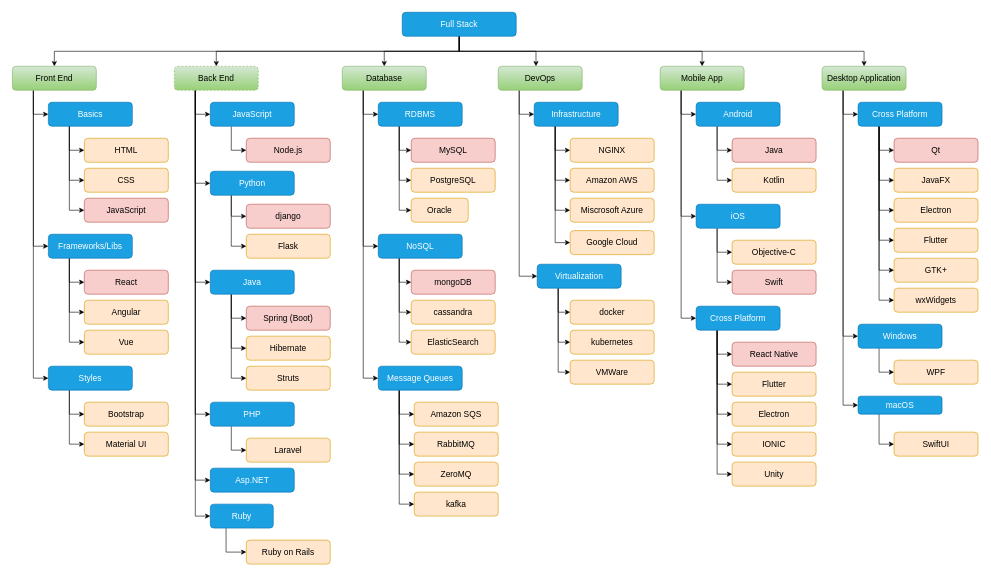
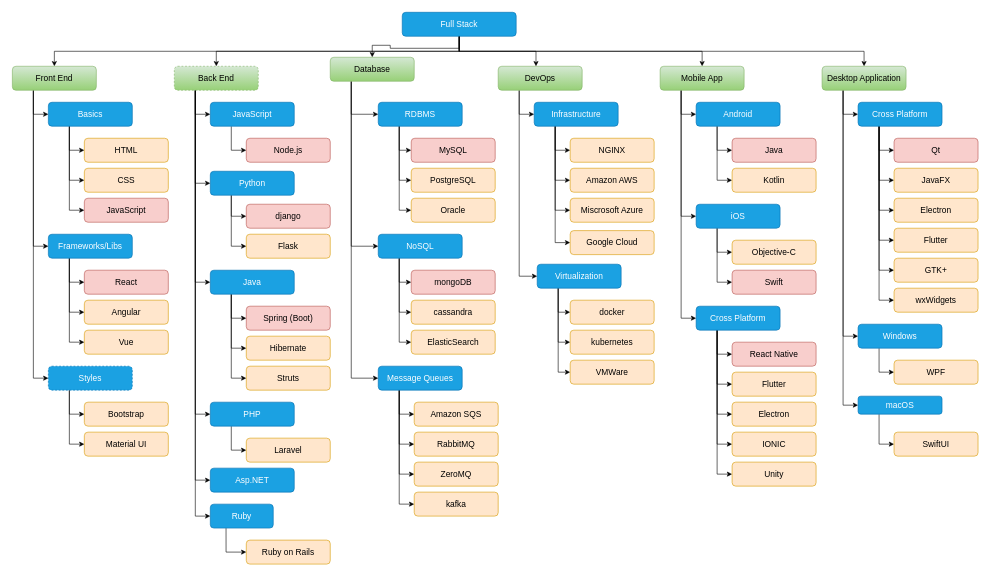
(384, 78) -> (372, 69)
(440, 210) -> (453, 210)
(90, 378) -> (90, 378)
